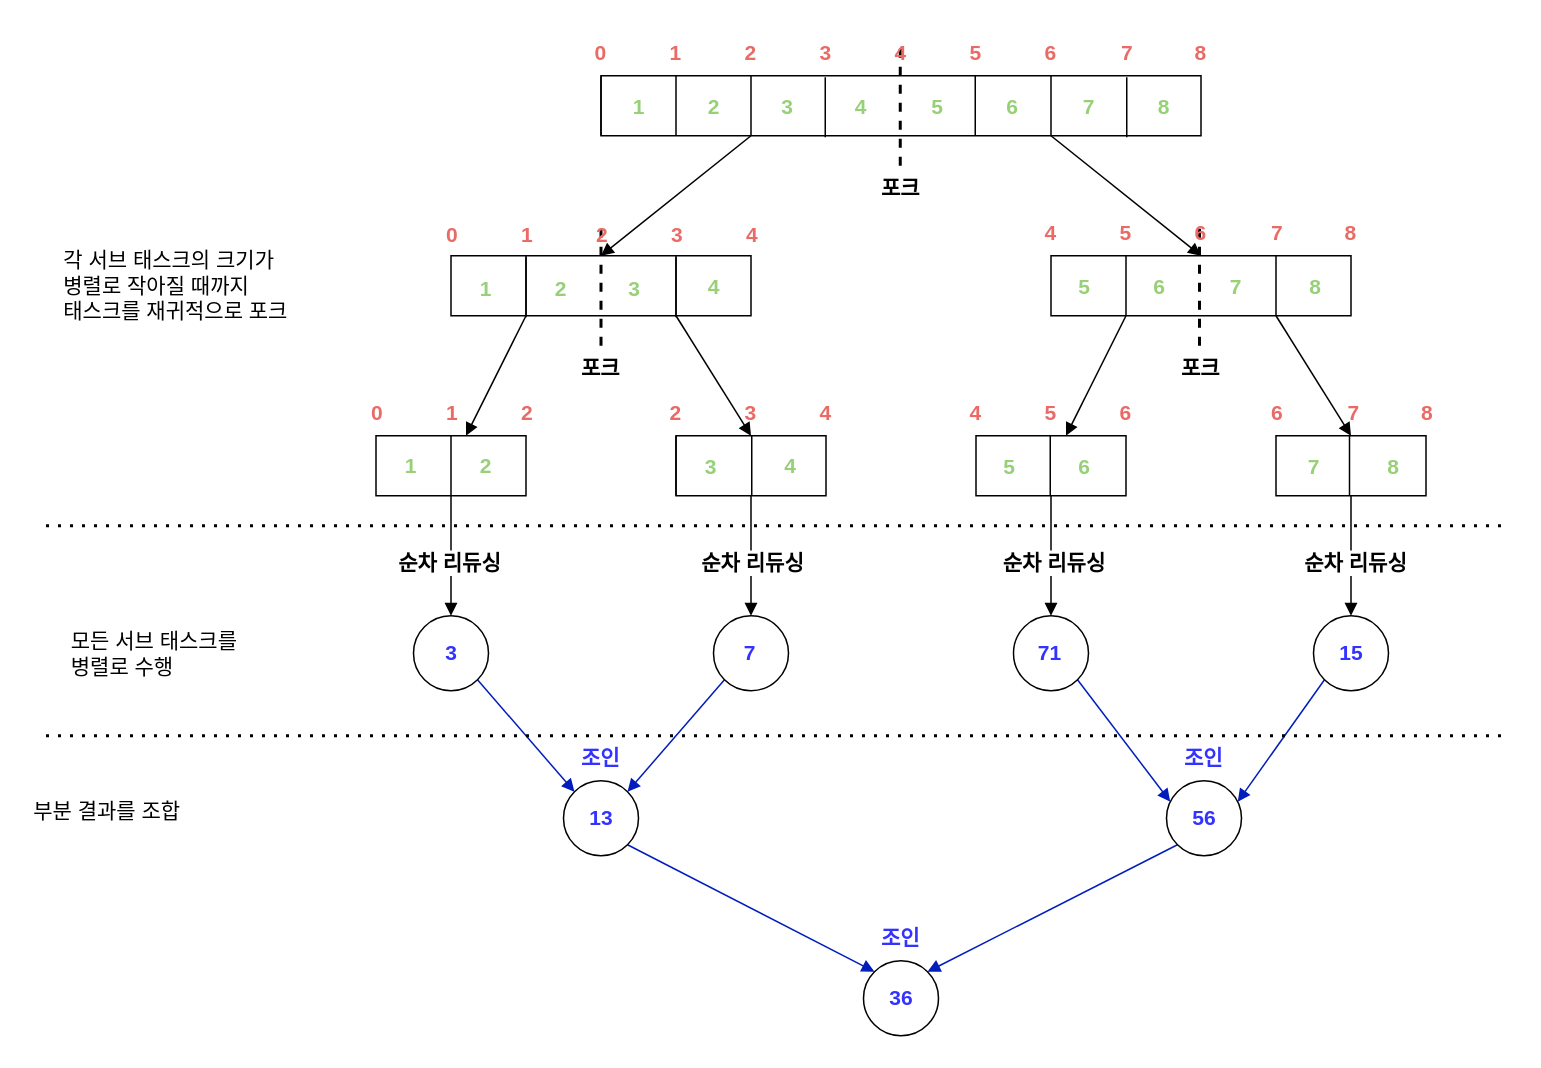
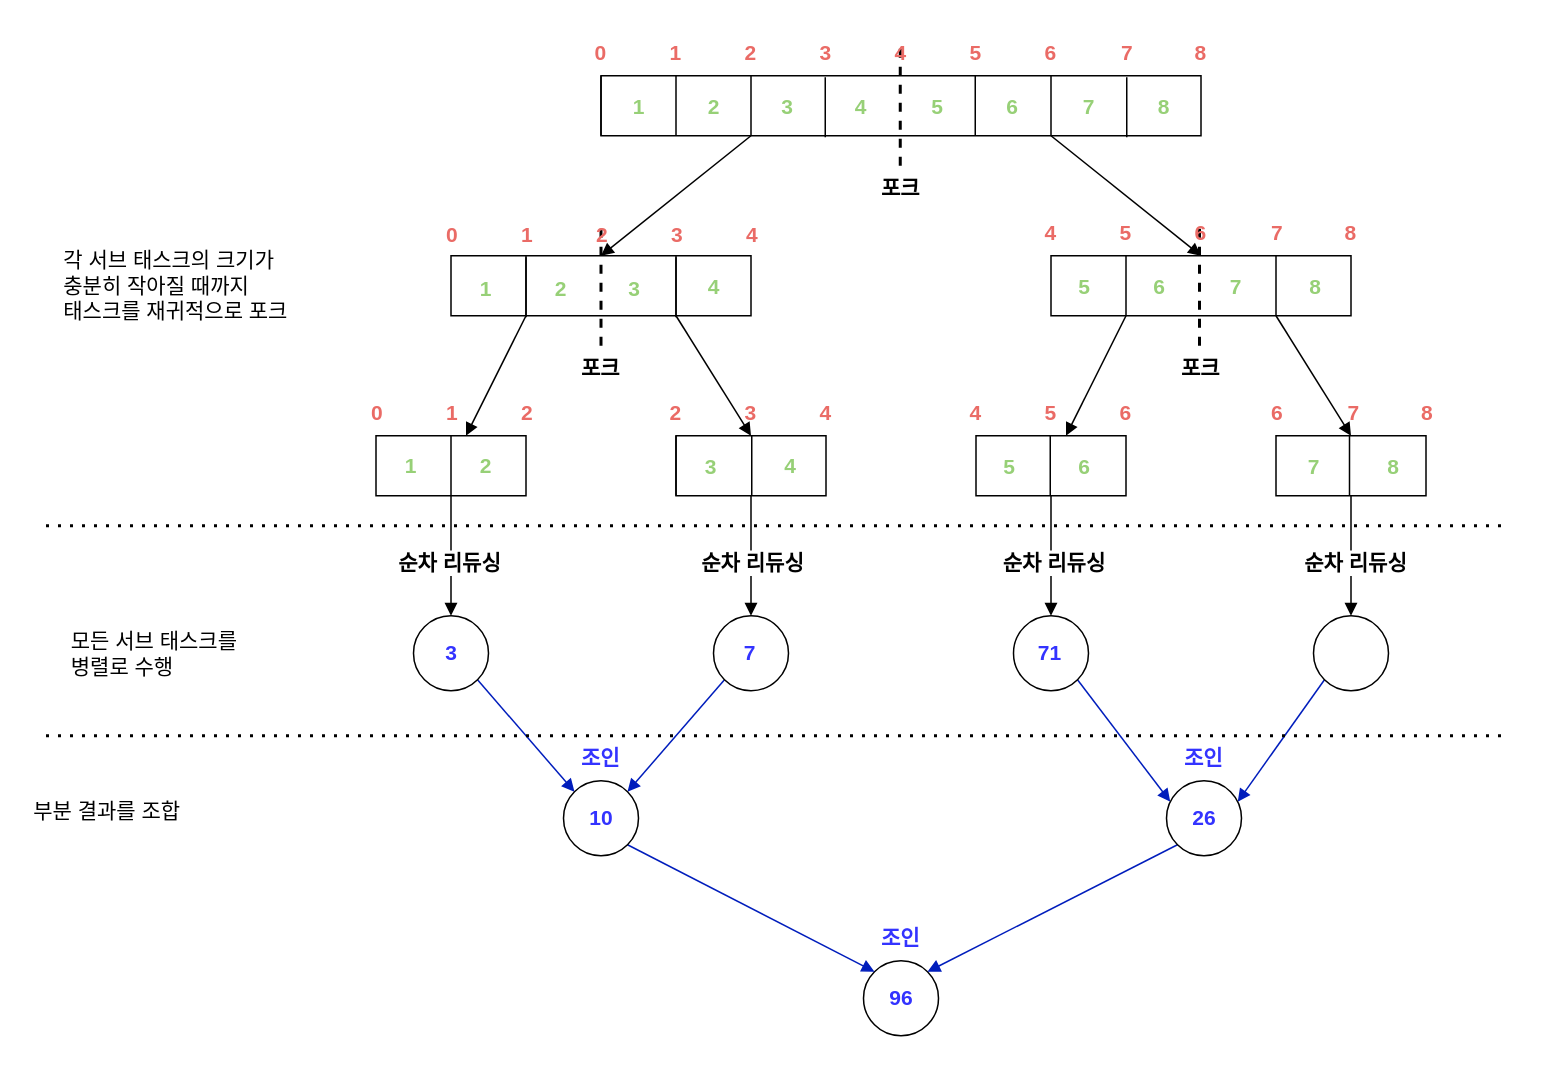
(186, 286) -> (186, 286)
(1351, 653) -> none
(602, 818) -> (602, 818)
(1205, 818) -> (1205, 818)
(902, 998) -> (902, 998)
